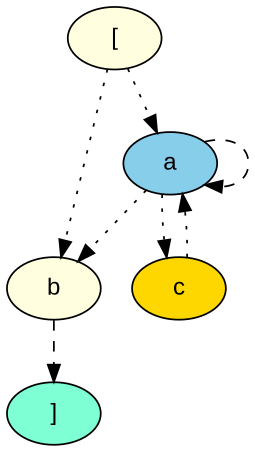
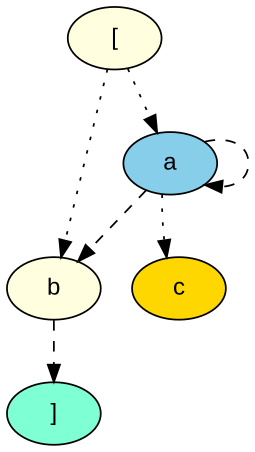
(118, 219) -> (118, 219)
(187, 234) -> none
